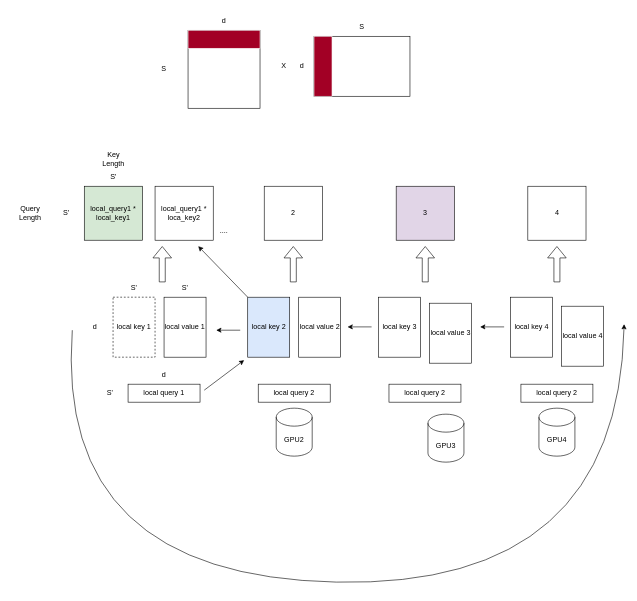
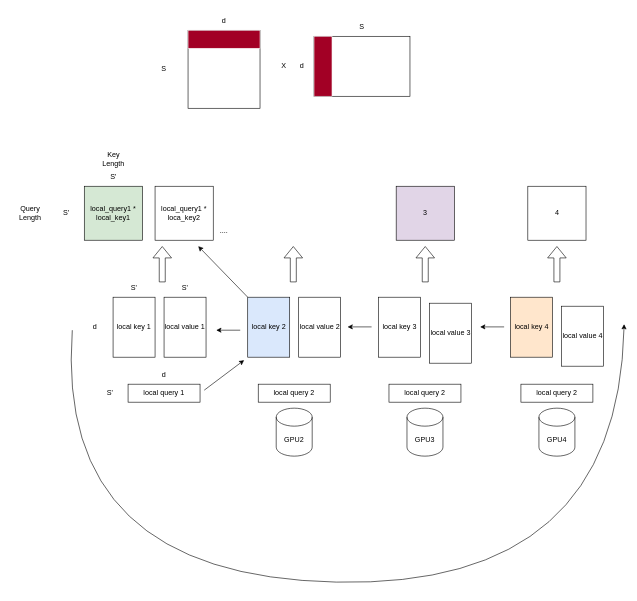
(293, 213) -> none
(134, 327) -> (134, 327)
(532, 327) -> (532, 327)
(446, 438) -> (425, 432)
